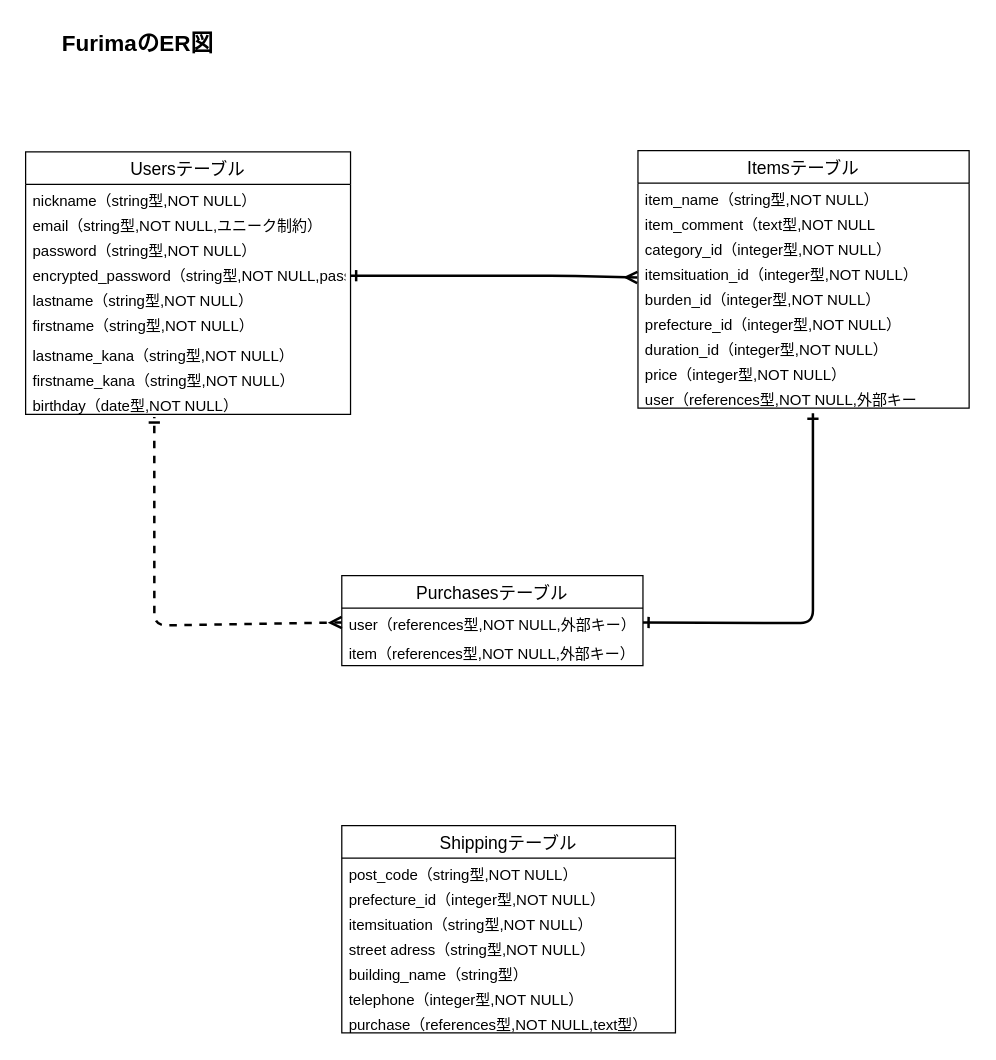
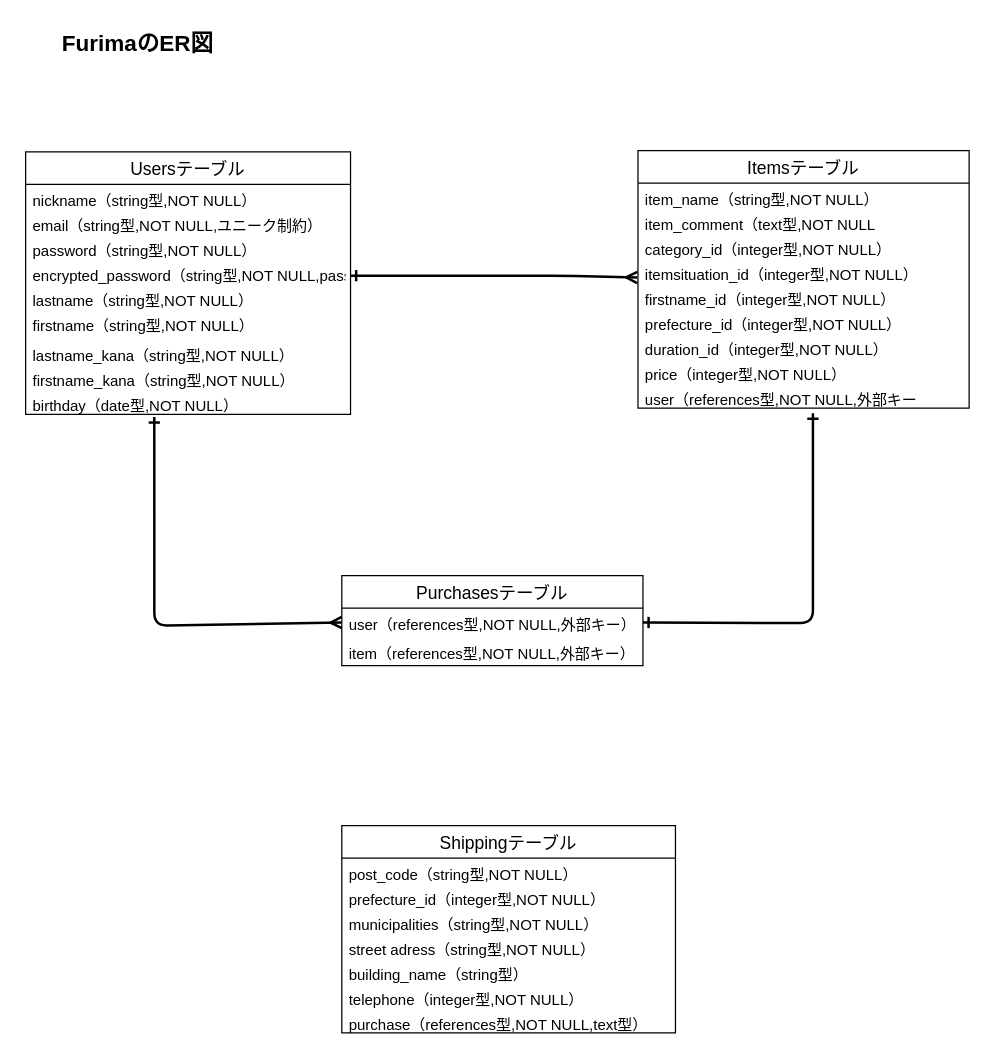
(765, 300) -> (775, 300)
(154, 604) -> (154, 604)
(477, 925) -> (477, 925)
